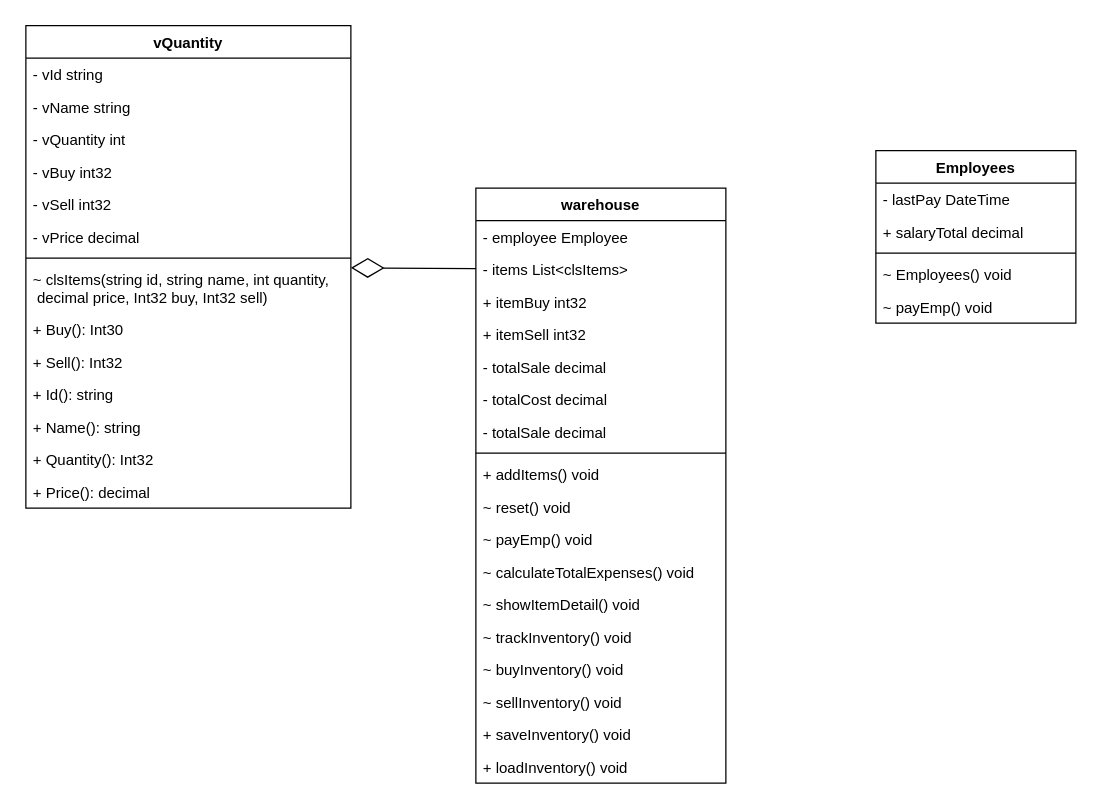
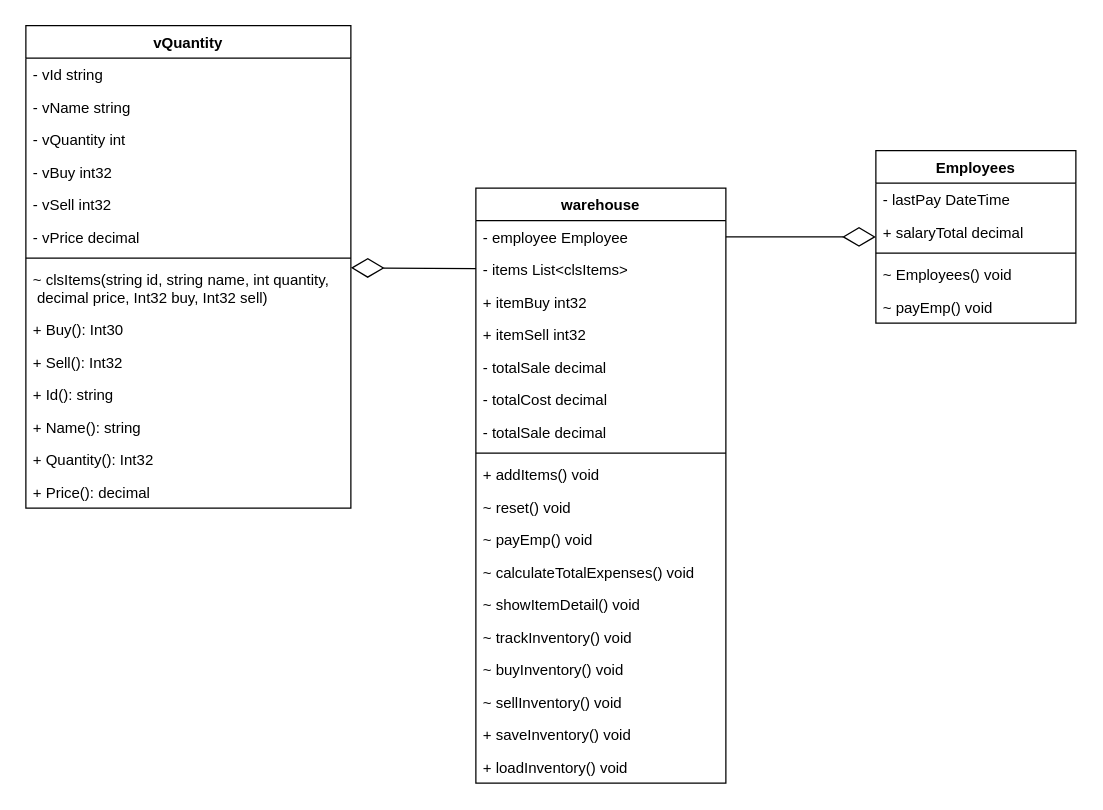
none -> (785, 237)
